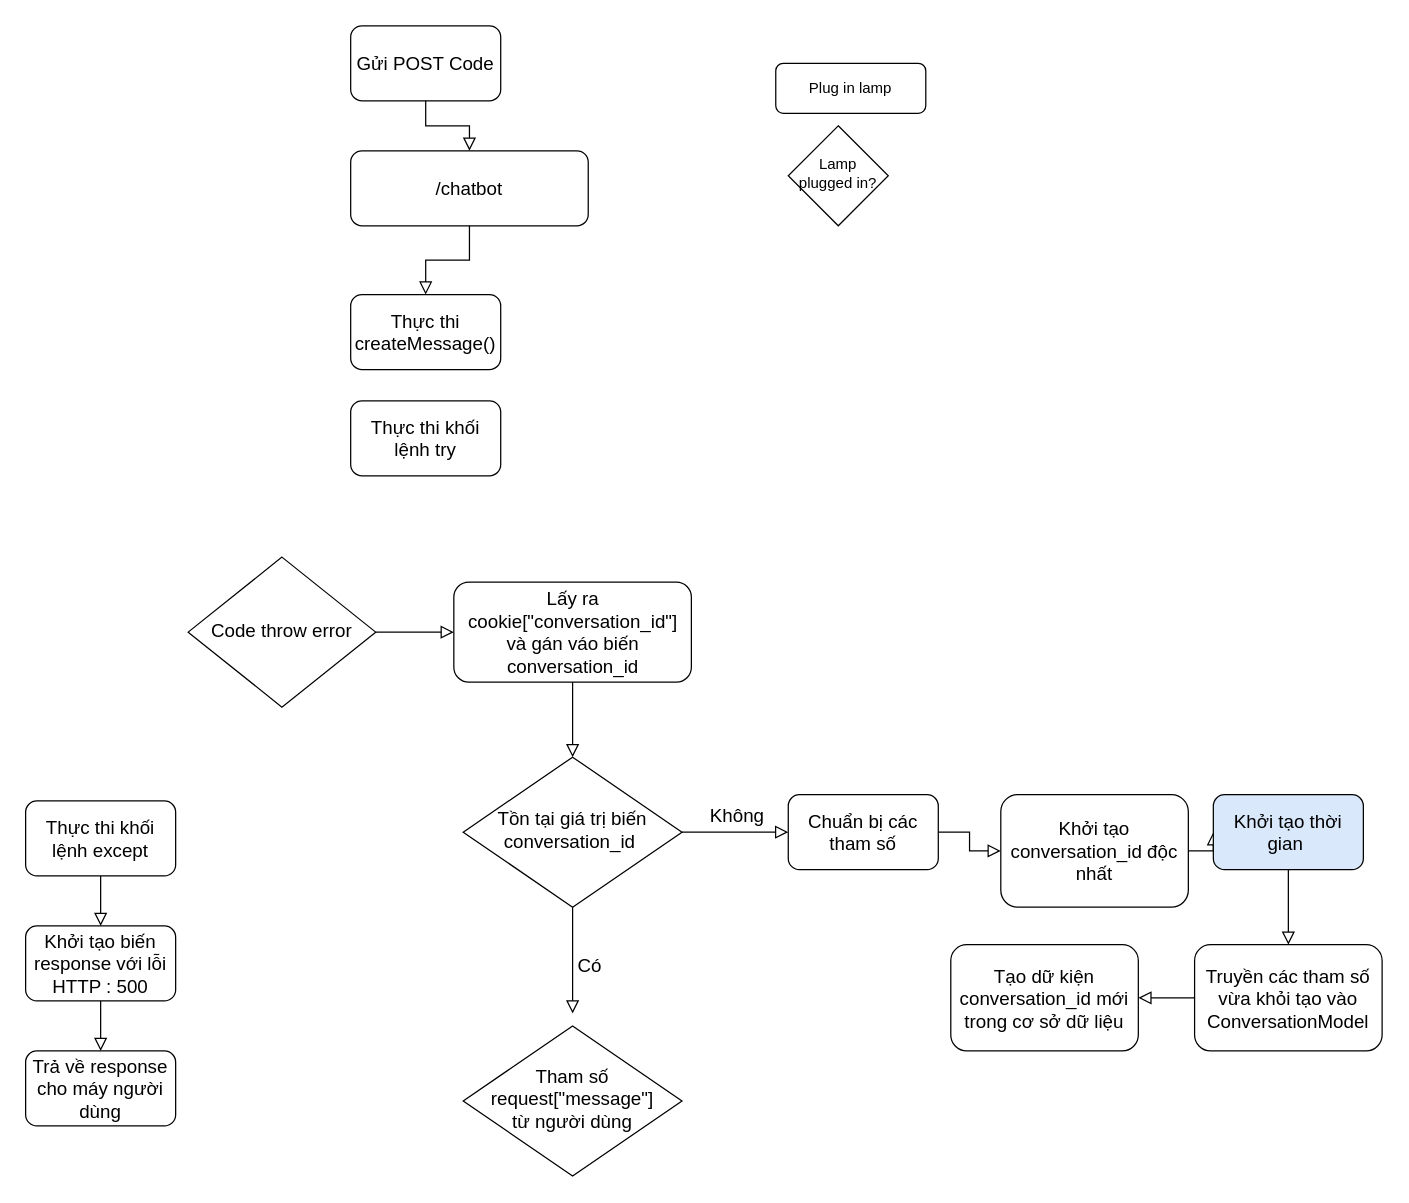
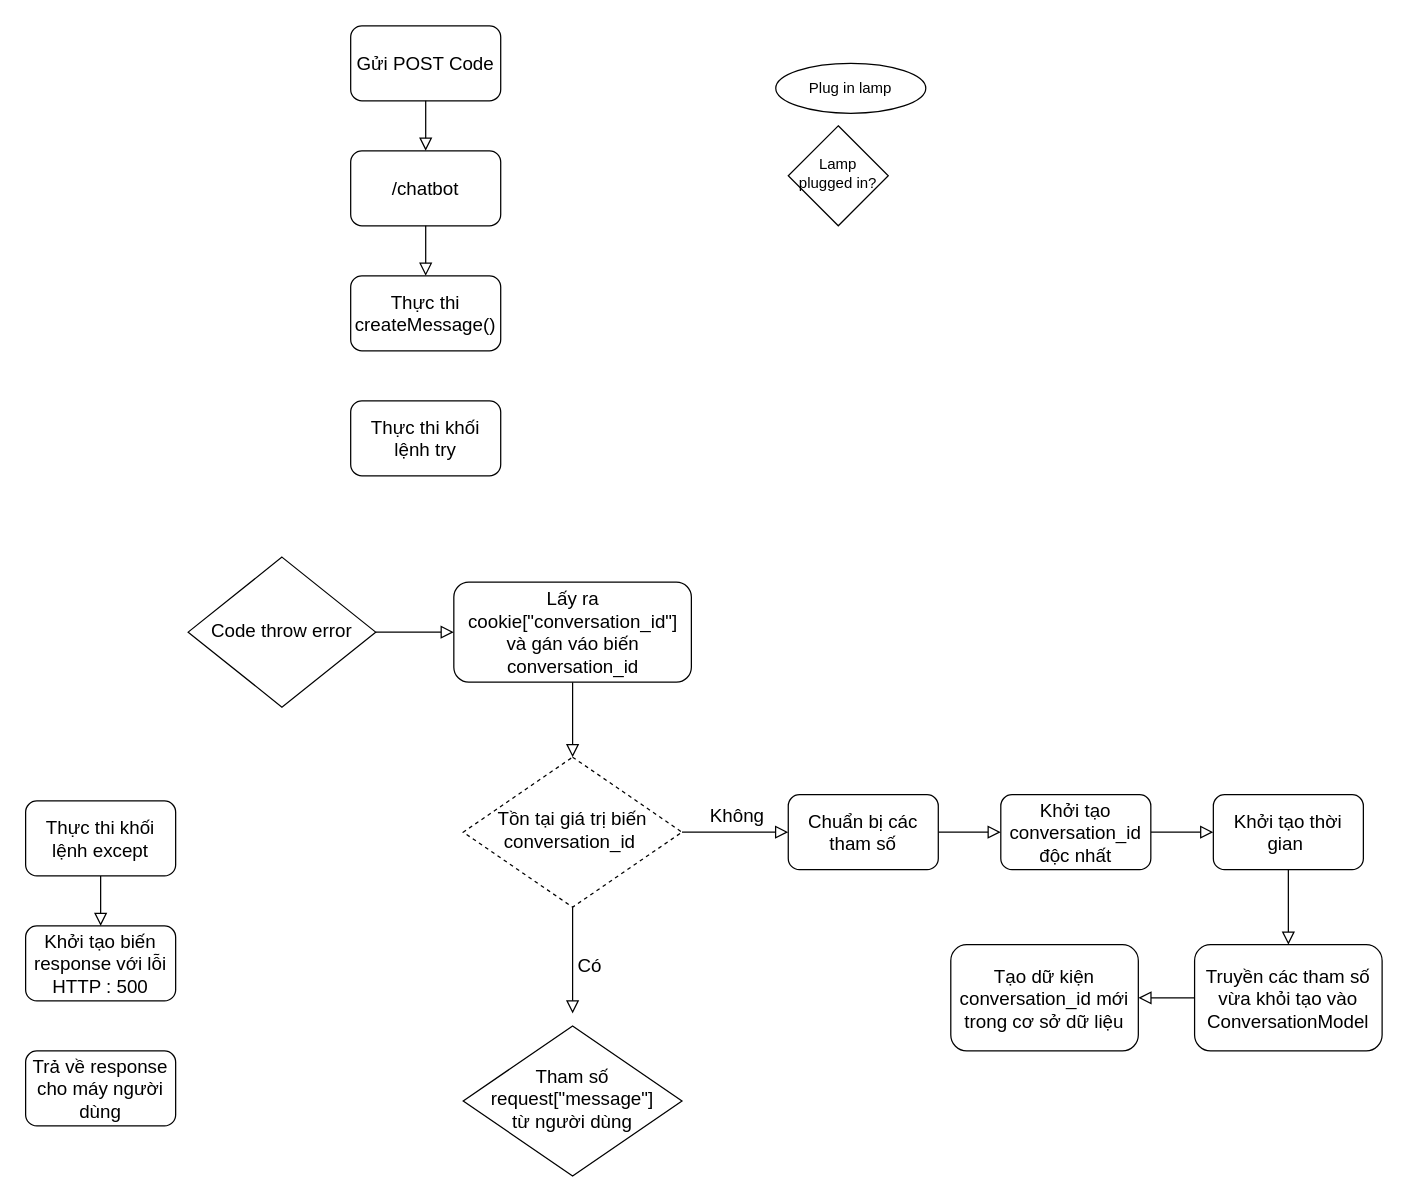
(851, 88) -> (851, 88)
(469, 188) -> (426, 188)
(426, 332) -> (426, 313)
(573, 832) -> (573, 832)
(1288, 832) -> (1288, 832)
(1094, 851) -> (1076, 832)
(101, 1019) -> none
